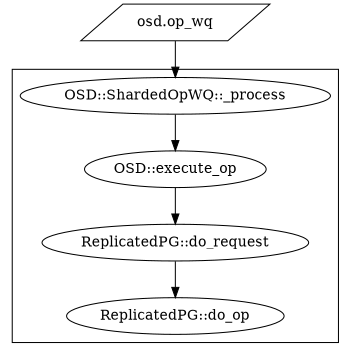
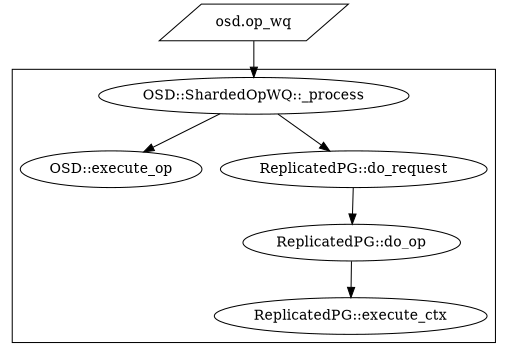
(175, 201) -> (300, 130)
none -> (351, 316)
